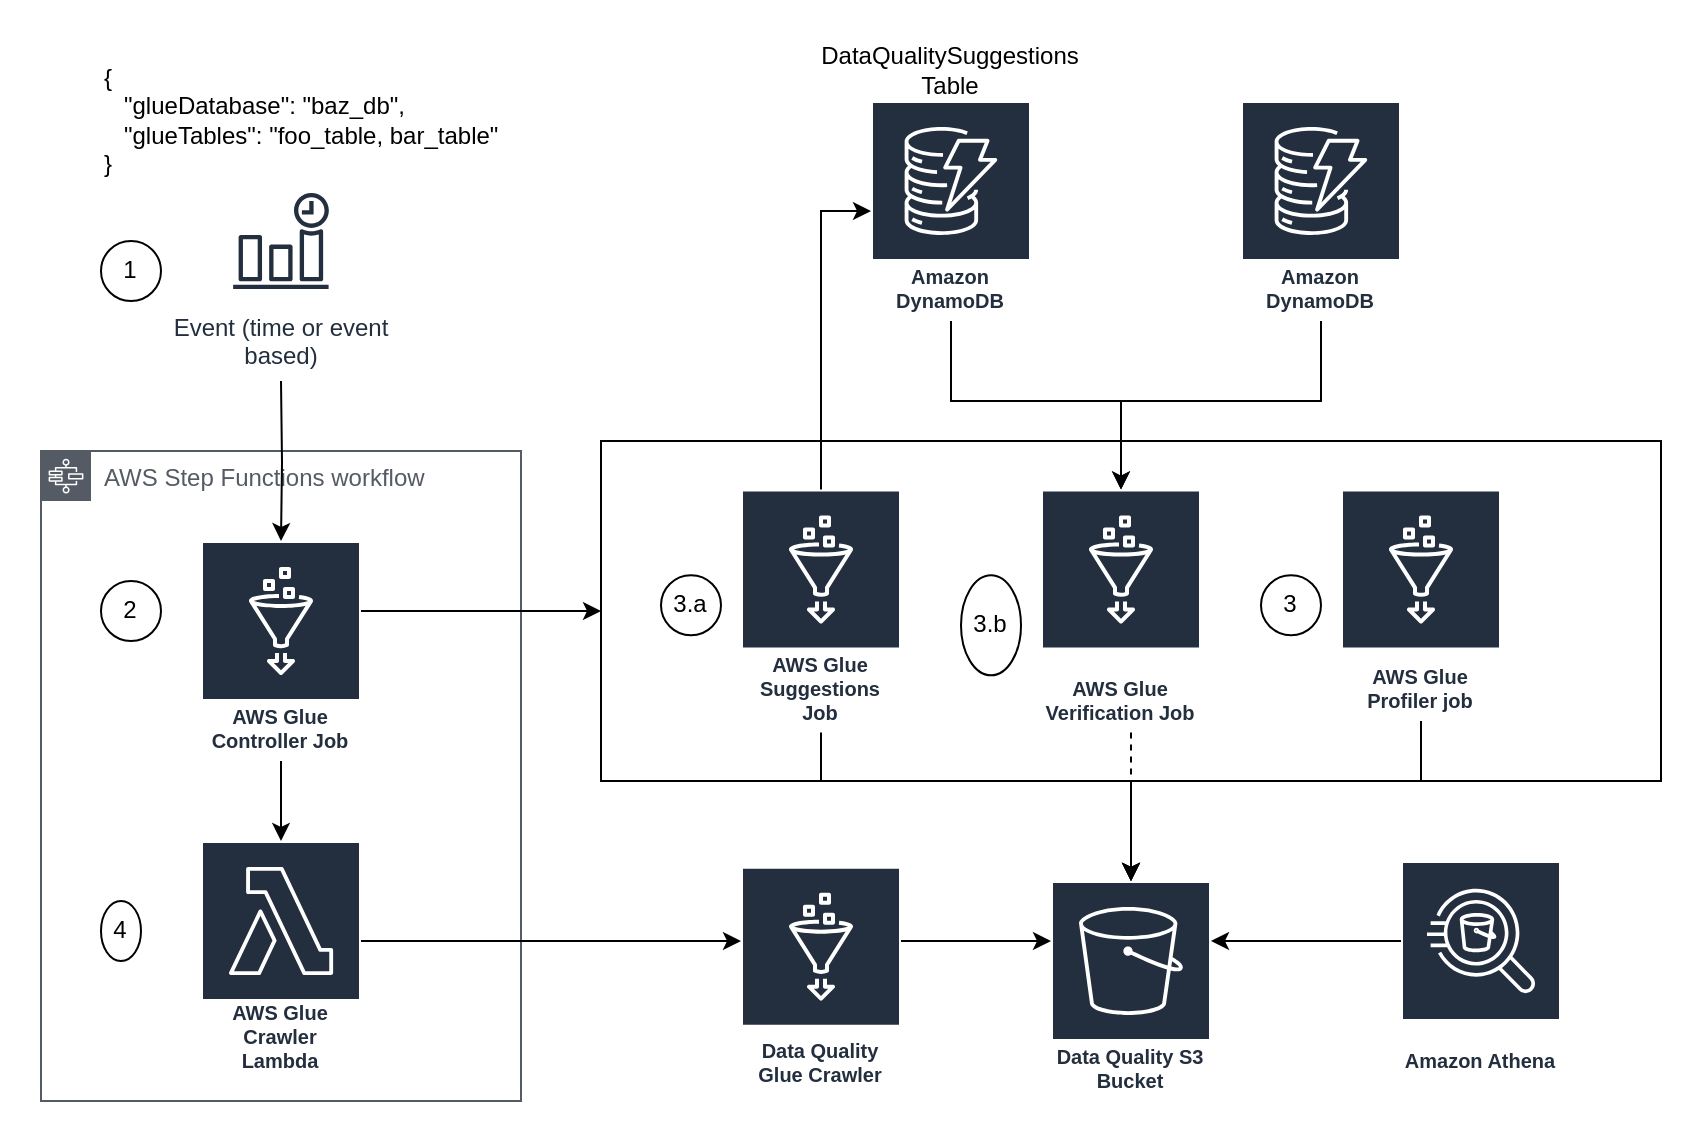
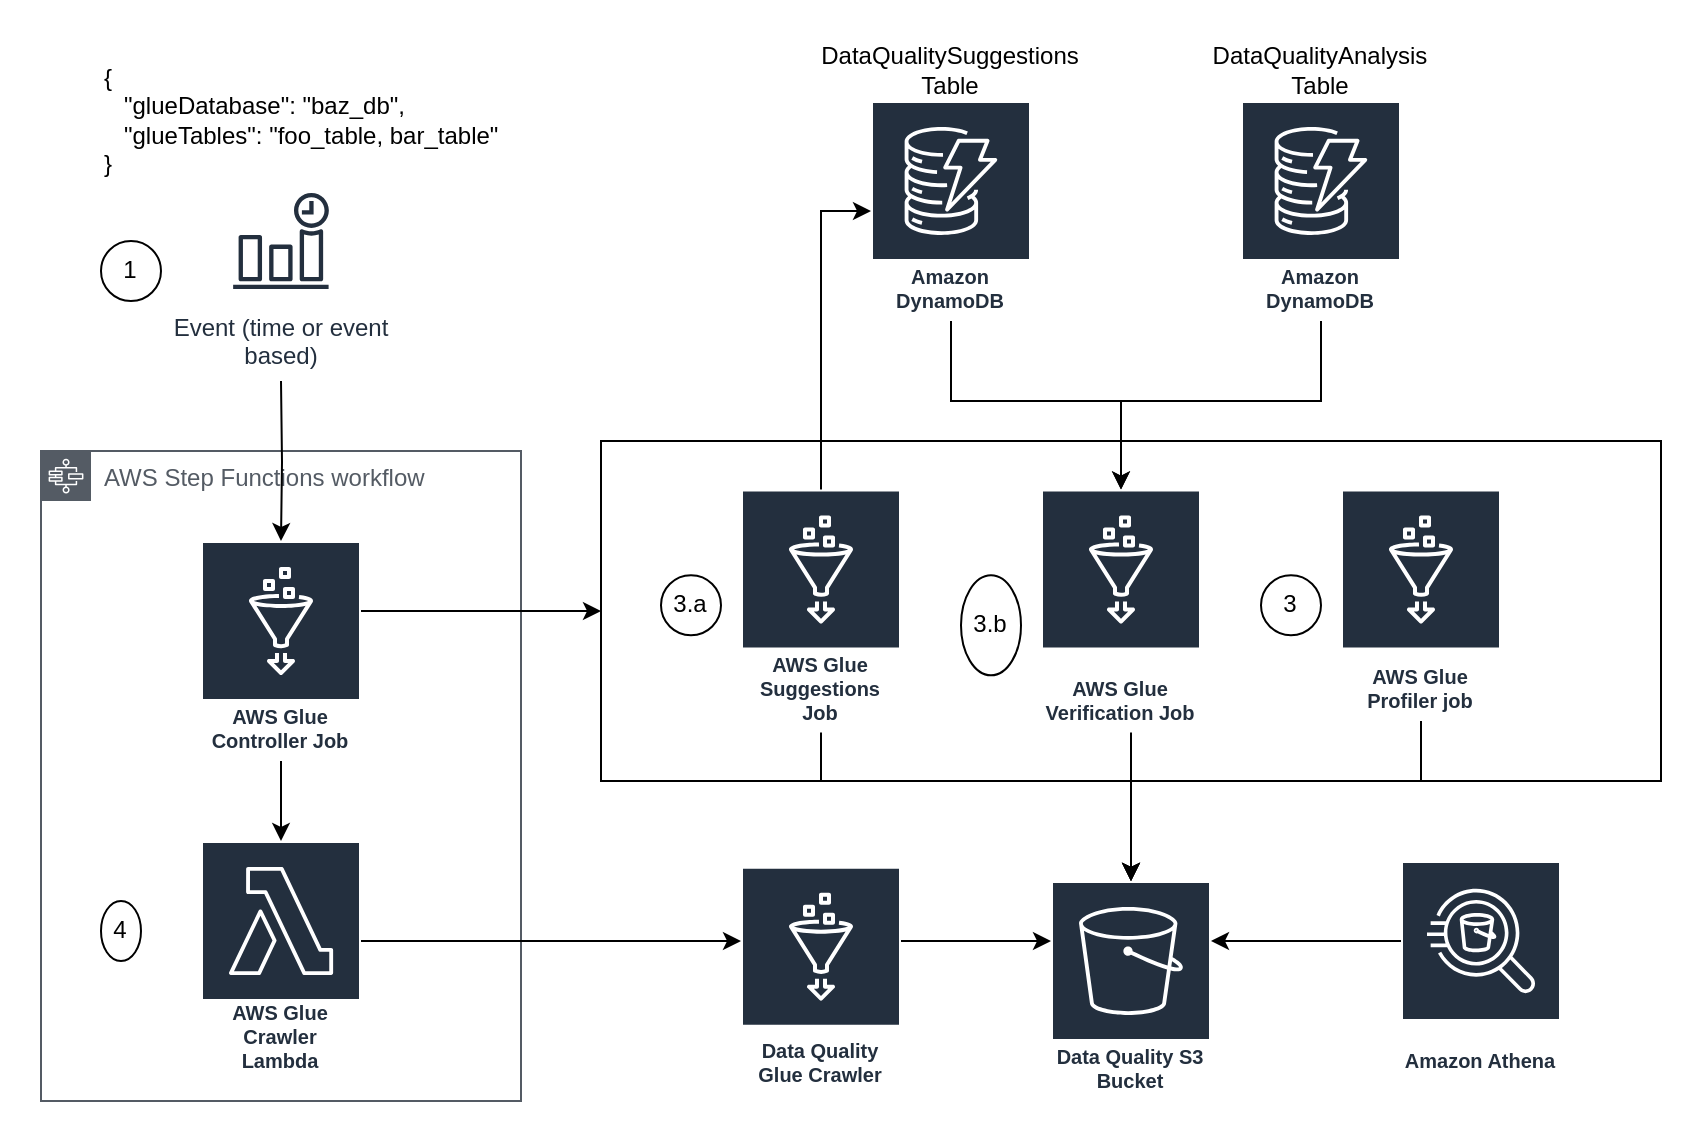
none -> (1321, 71)
(131, 611) -> none
(1131, 757) -> (1131, 757)
